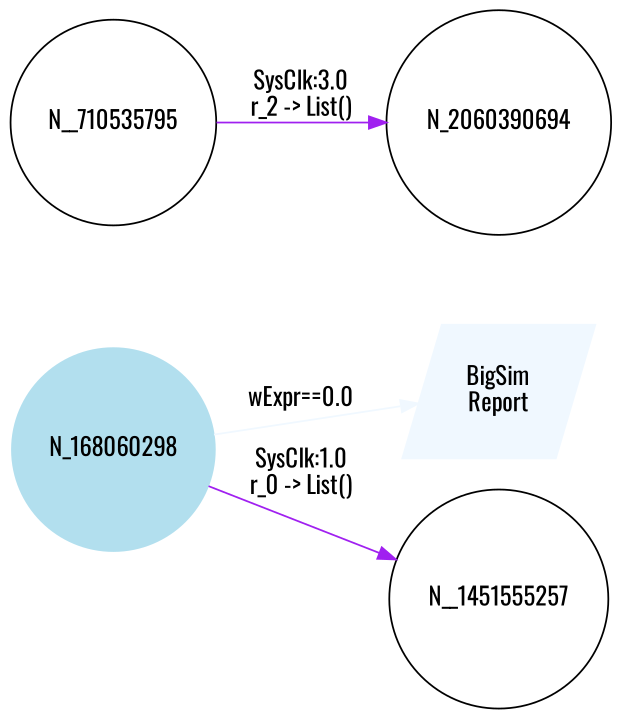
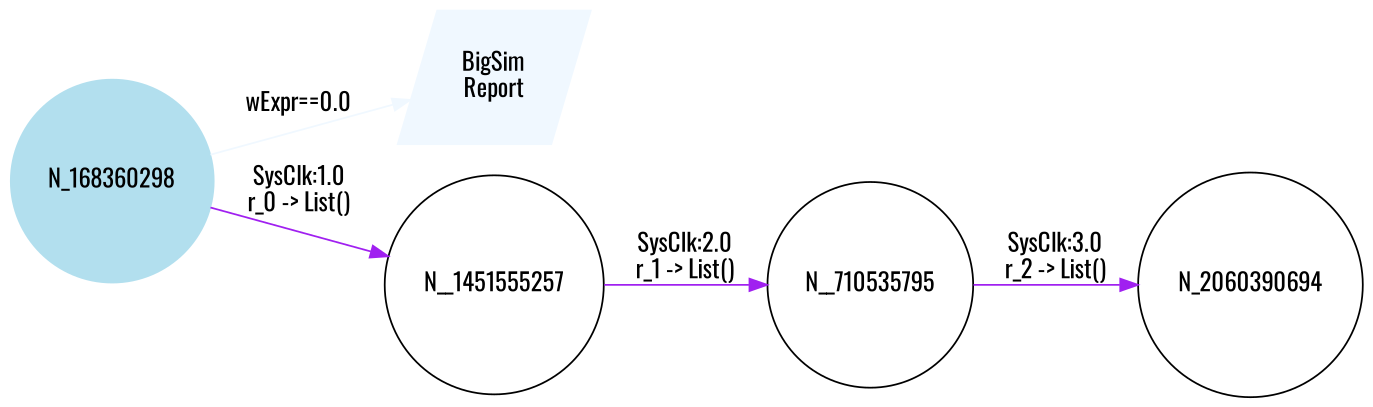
none -> (677, 285)
(113, 450) -> (112, 181)
